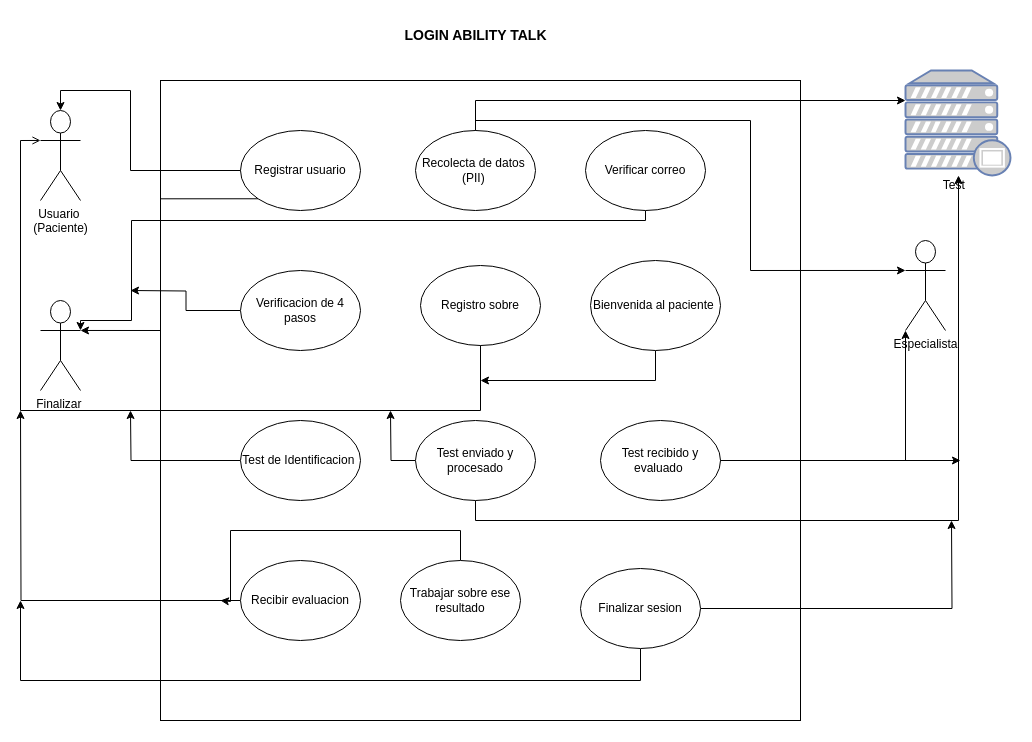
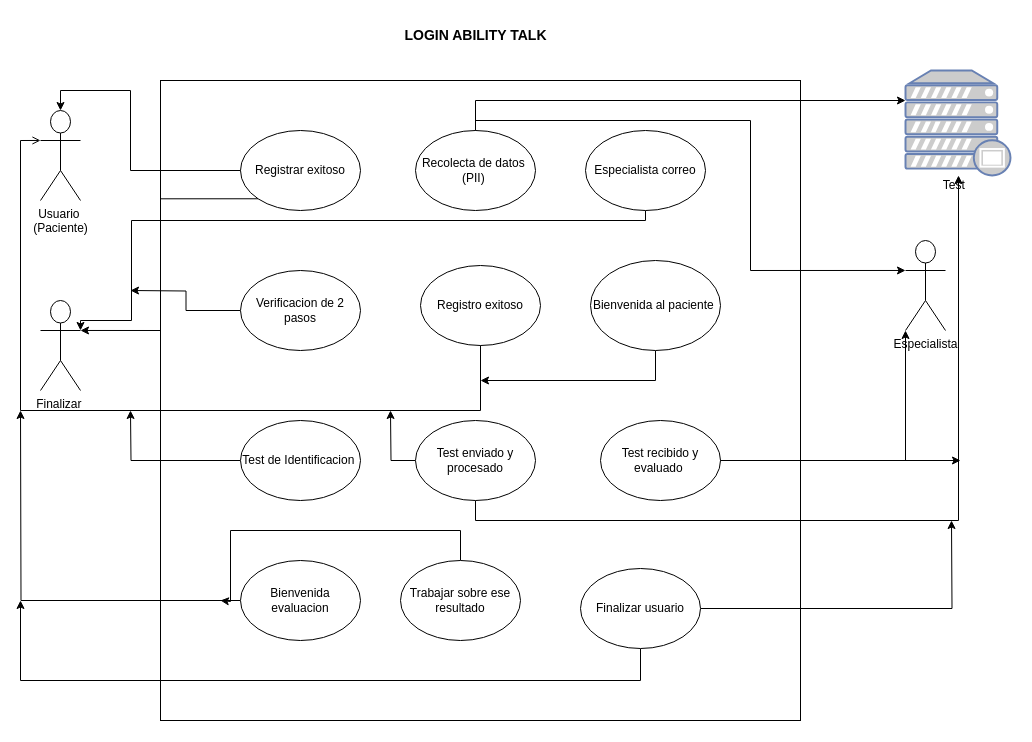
(301, 171) -> (301, 171)
(646, 171) -> (646, 171)
(481, 306) -> (481, 306)
(301, 311) -> (301, 311)
(301, 601) -> (301, 601)
(641, 609) -> (641, 609)
